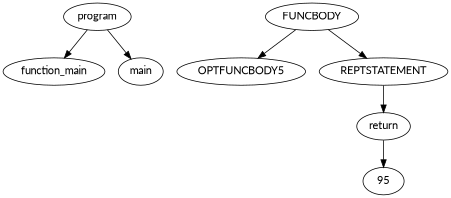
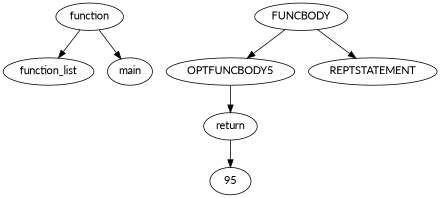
(97, 17) -> (90, 17)
(54, 72) -> (49, 72)
(384, 95) -> (230, 95)
